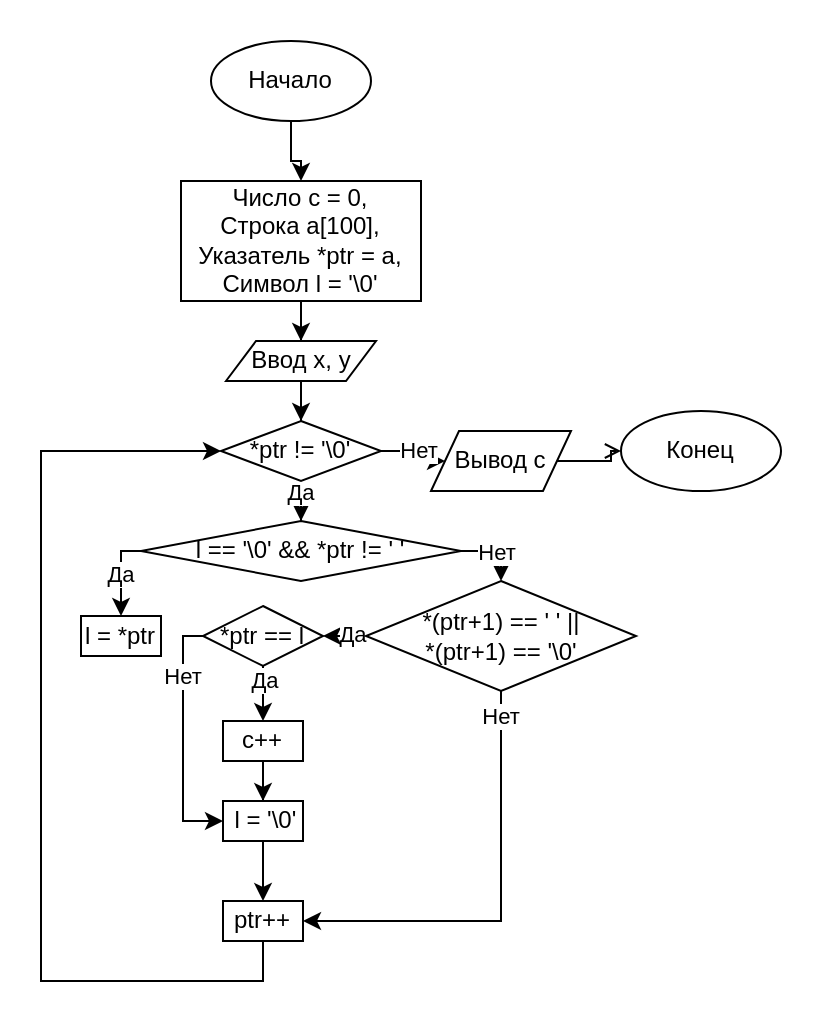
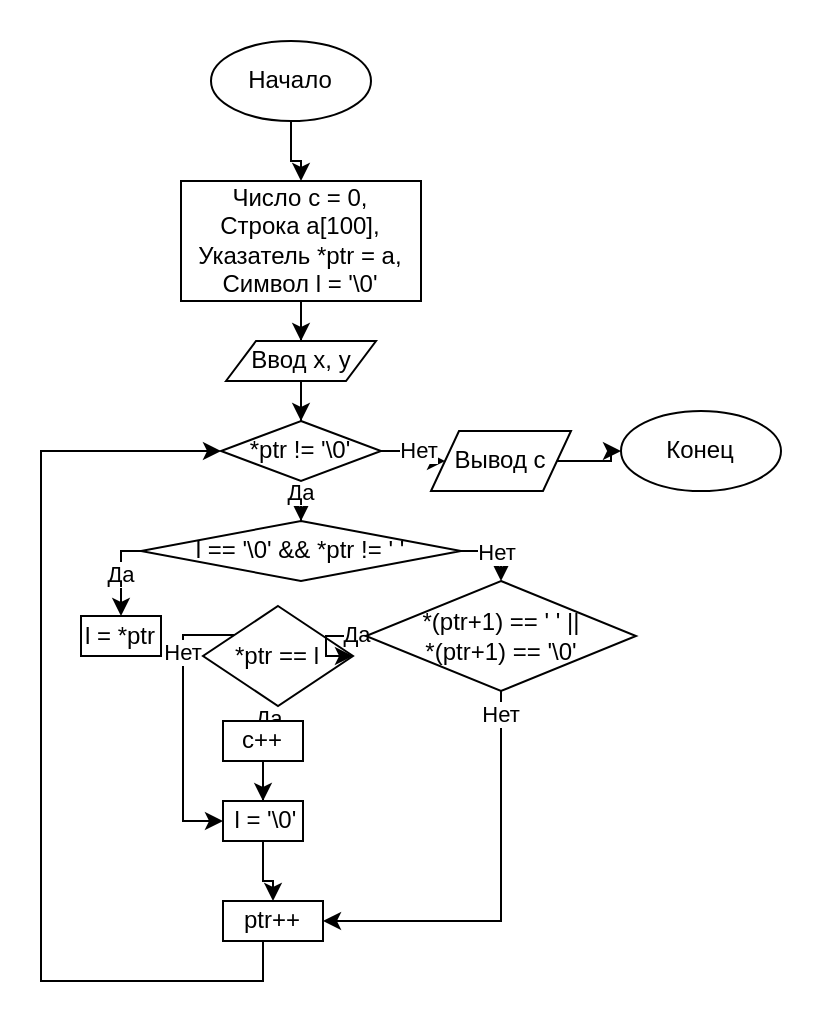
(611, 452) -> (611, 452)
(263, 636) -> (278, 656)
(263, 921) -> (273, 921)
